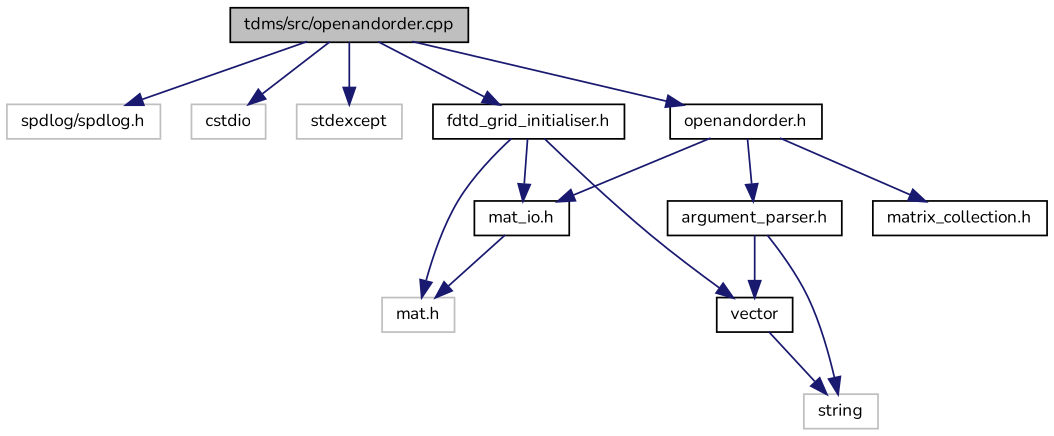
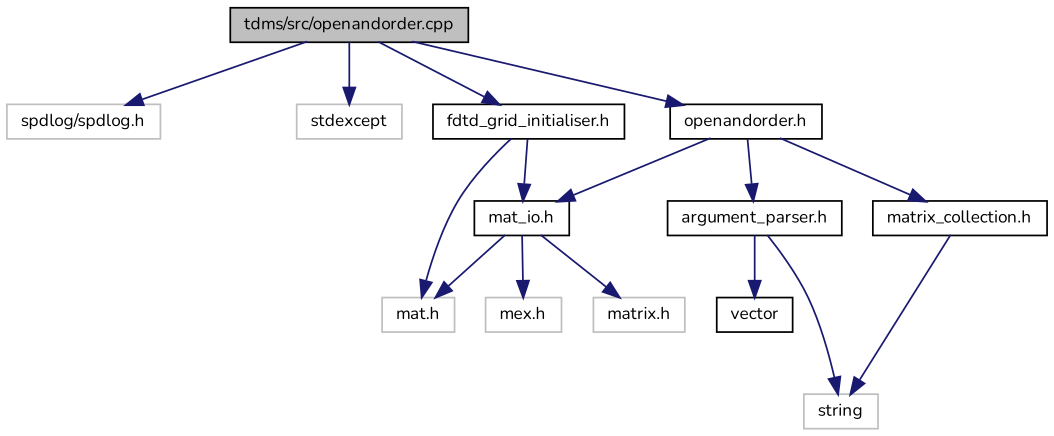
(229, 122) -> none
(629, 216) -> none
none -> (524, 315)
none -> (639, 315)
(792, 357) -> (905, 307)
